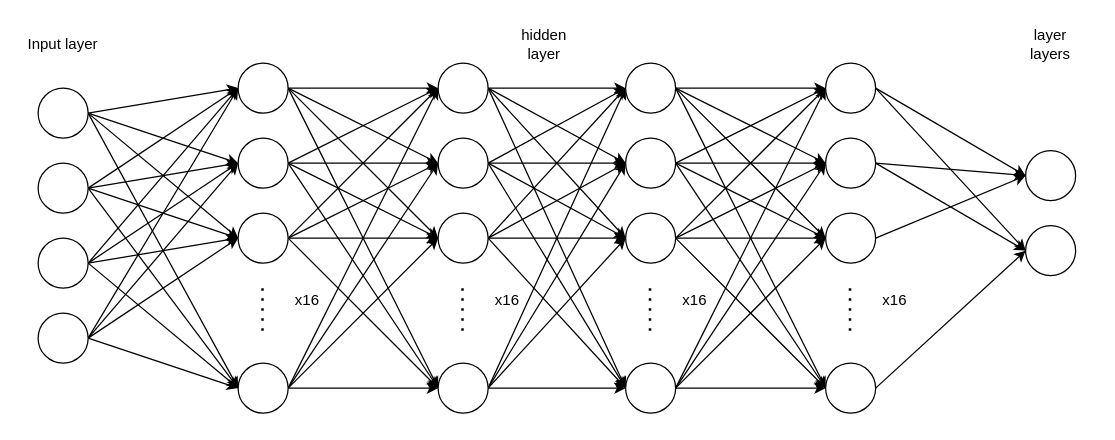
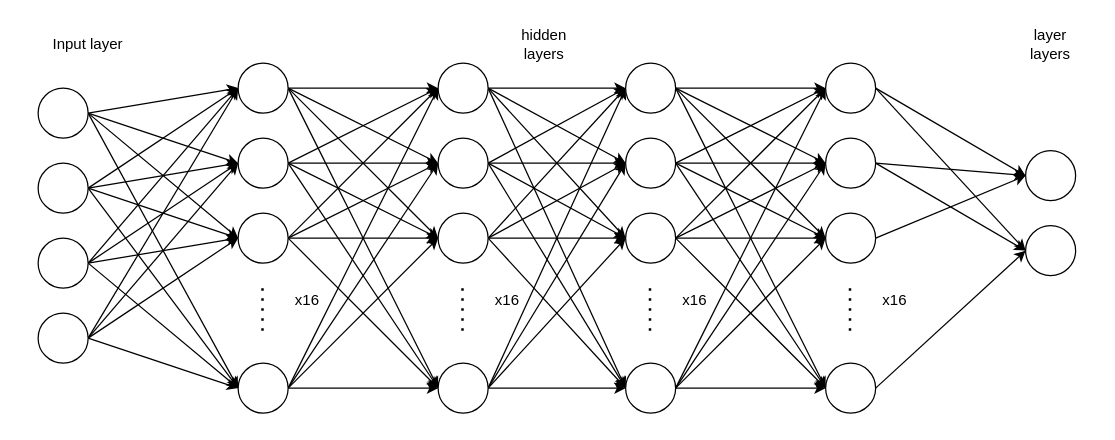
(63, 44) -> (88, 44)
(544, 44) -> (544, 44)
